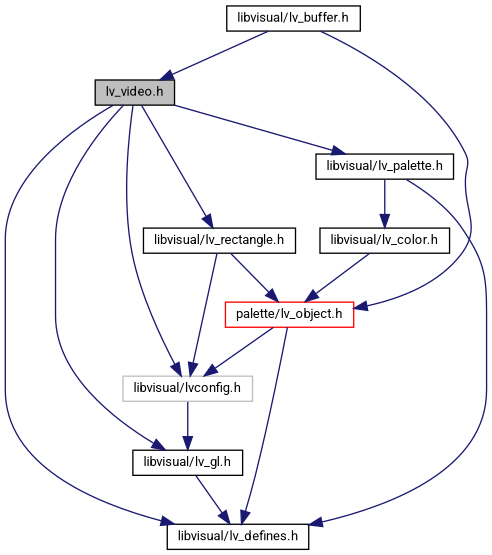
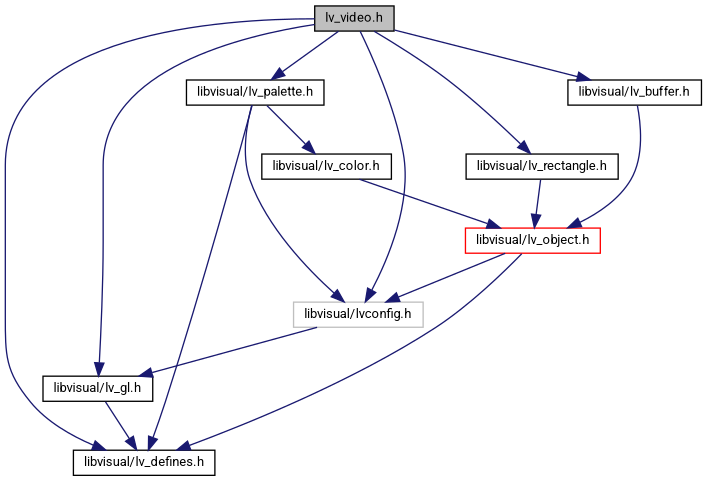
(220, 53) -> (486, 53)
(205, 308) -> (264, 210)
(290, 315) -> (533, 241)
